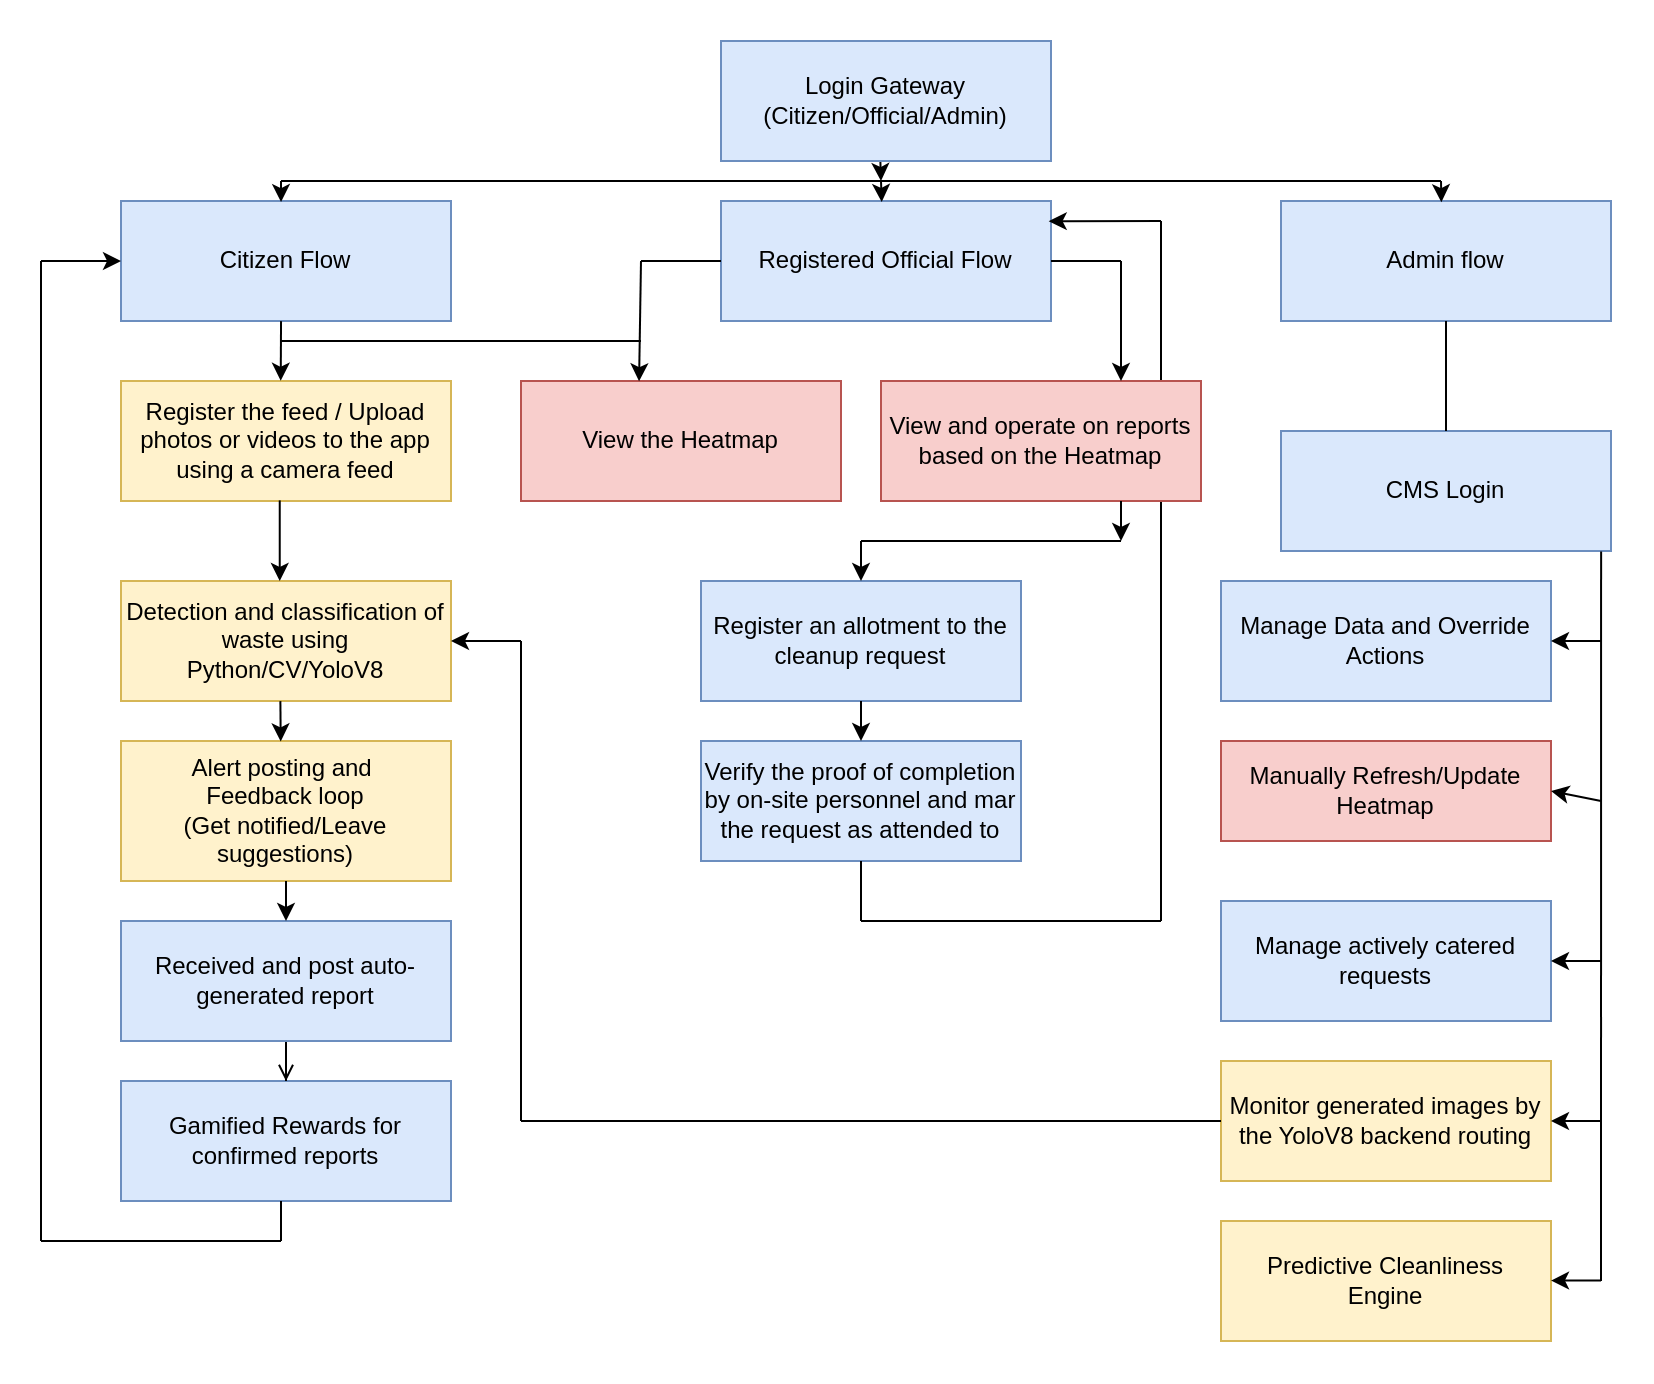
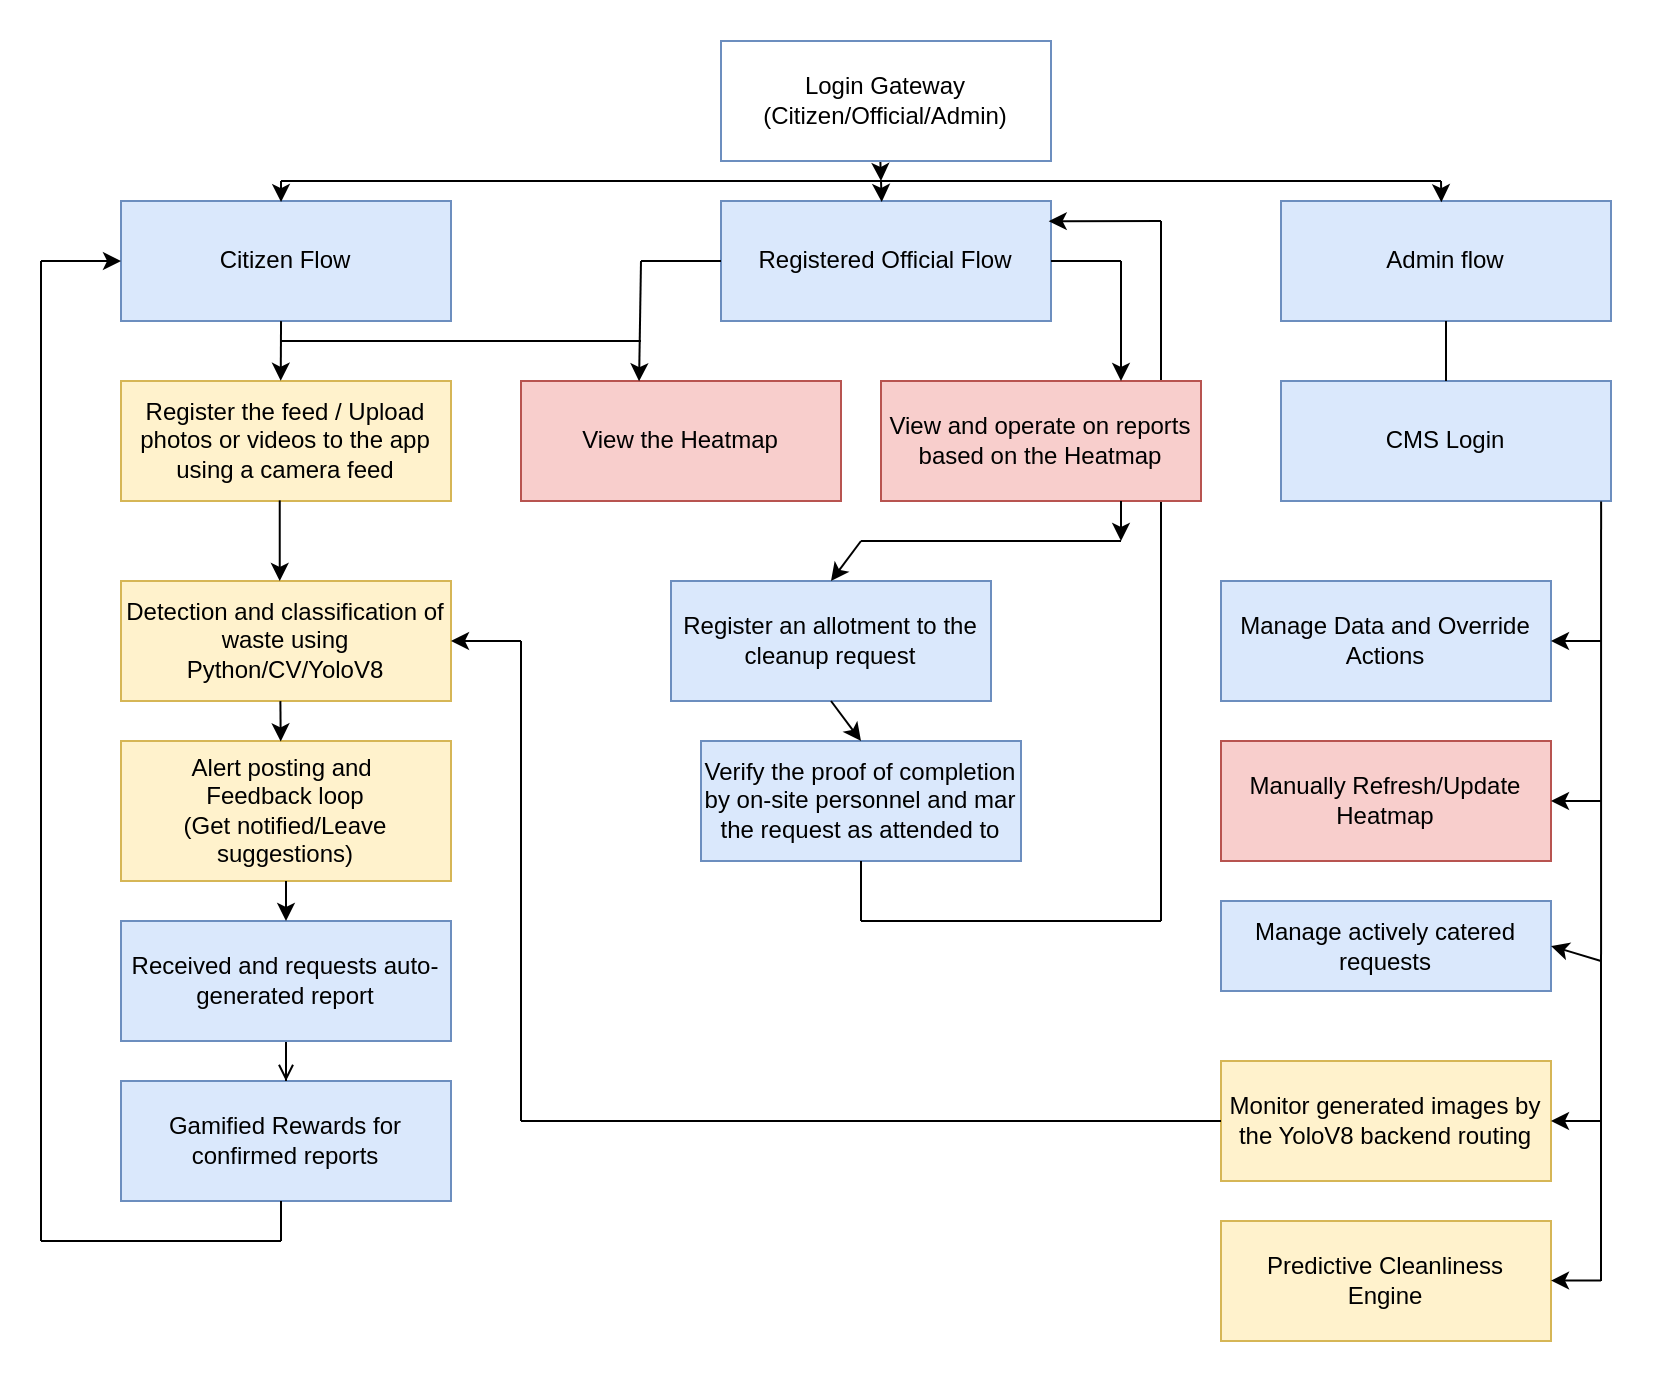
(886, 101) -> (886, 101)
(1446, 491) -> (1446, 441)
(861, 641) -> (831, 641)
(1386, 791) -> (1386, 801)
(1386, 961) -> (1386, 946)
(286, 981) -> (286, 981)
